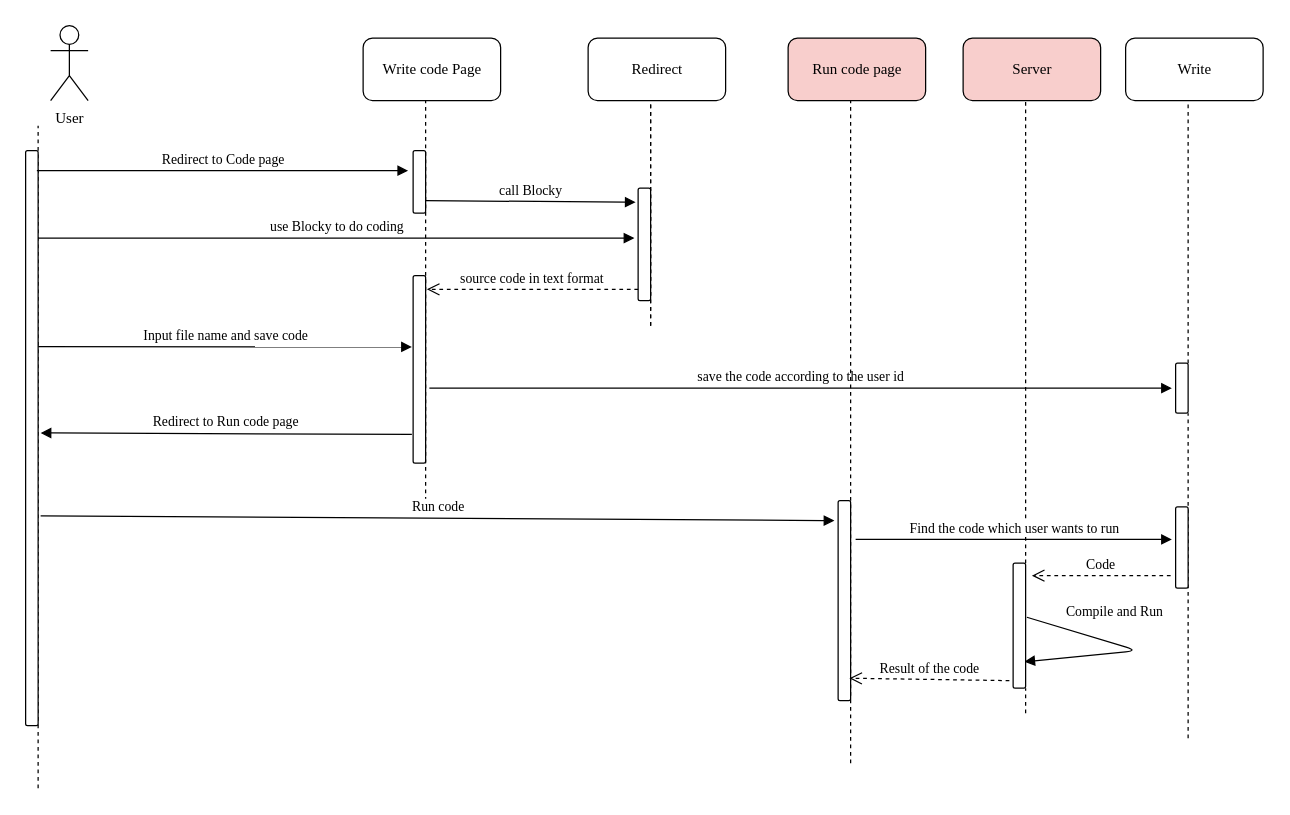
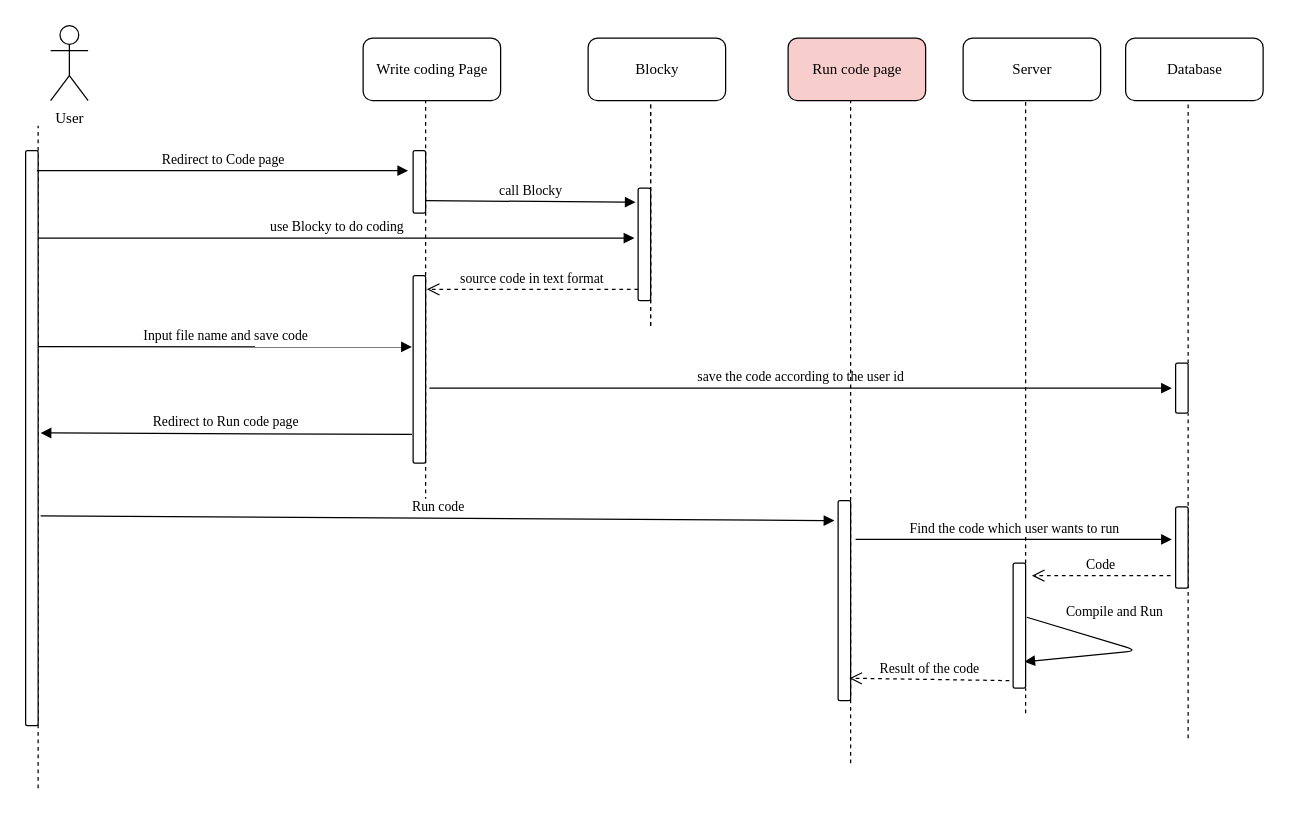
(433, 69) -> (433, 69)
(658, 69) -> (658, 69)
(1032, 69) -> (1032, 69)
(1195, 69) -> (1195, 69)
